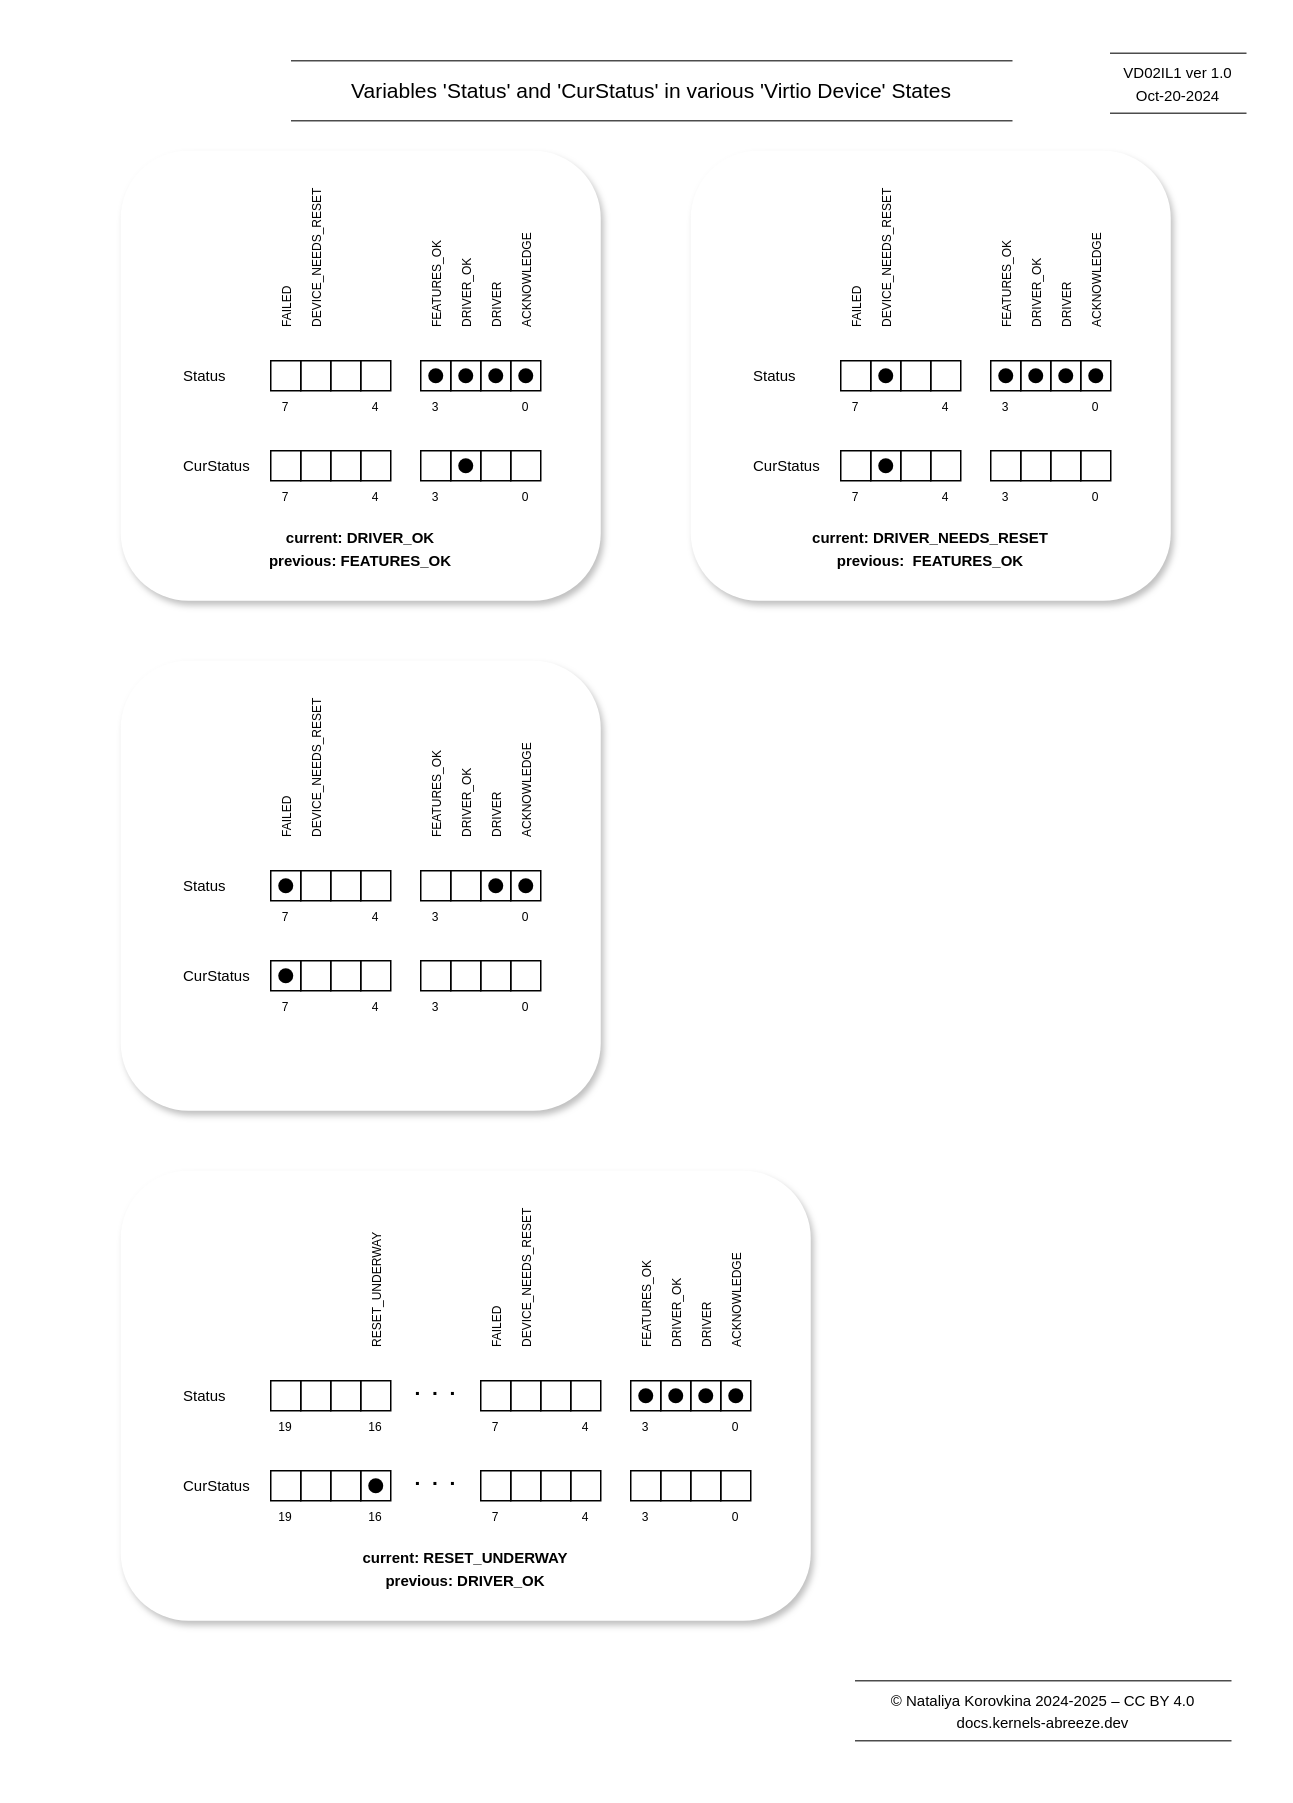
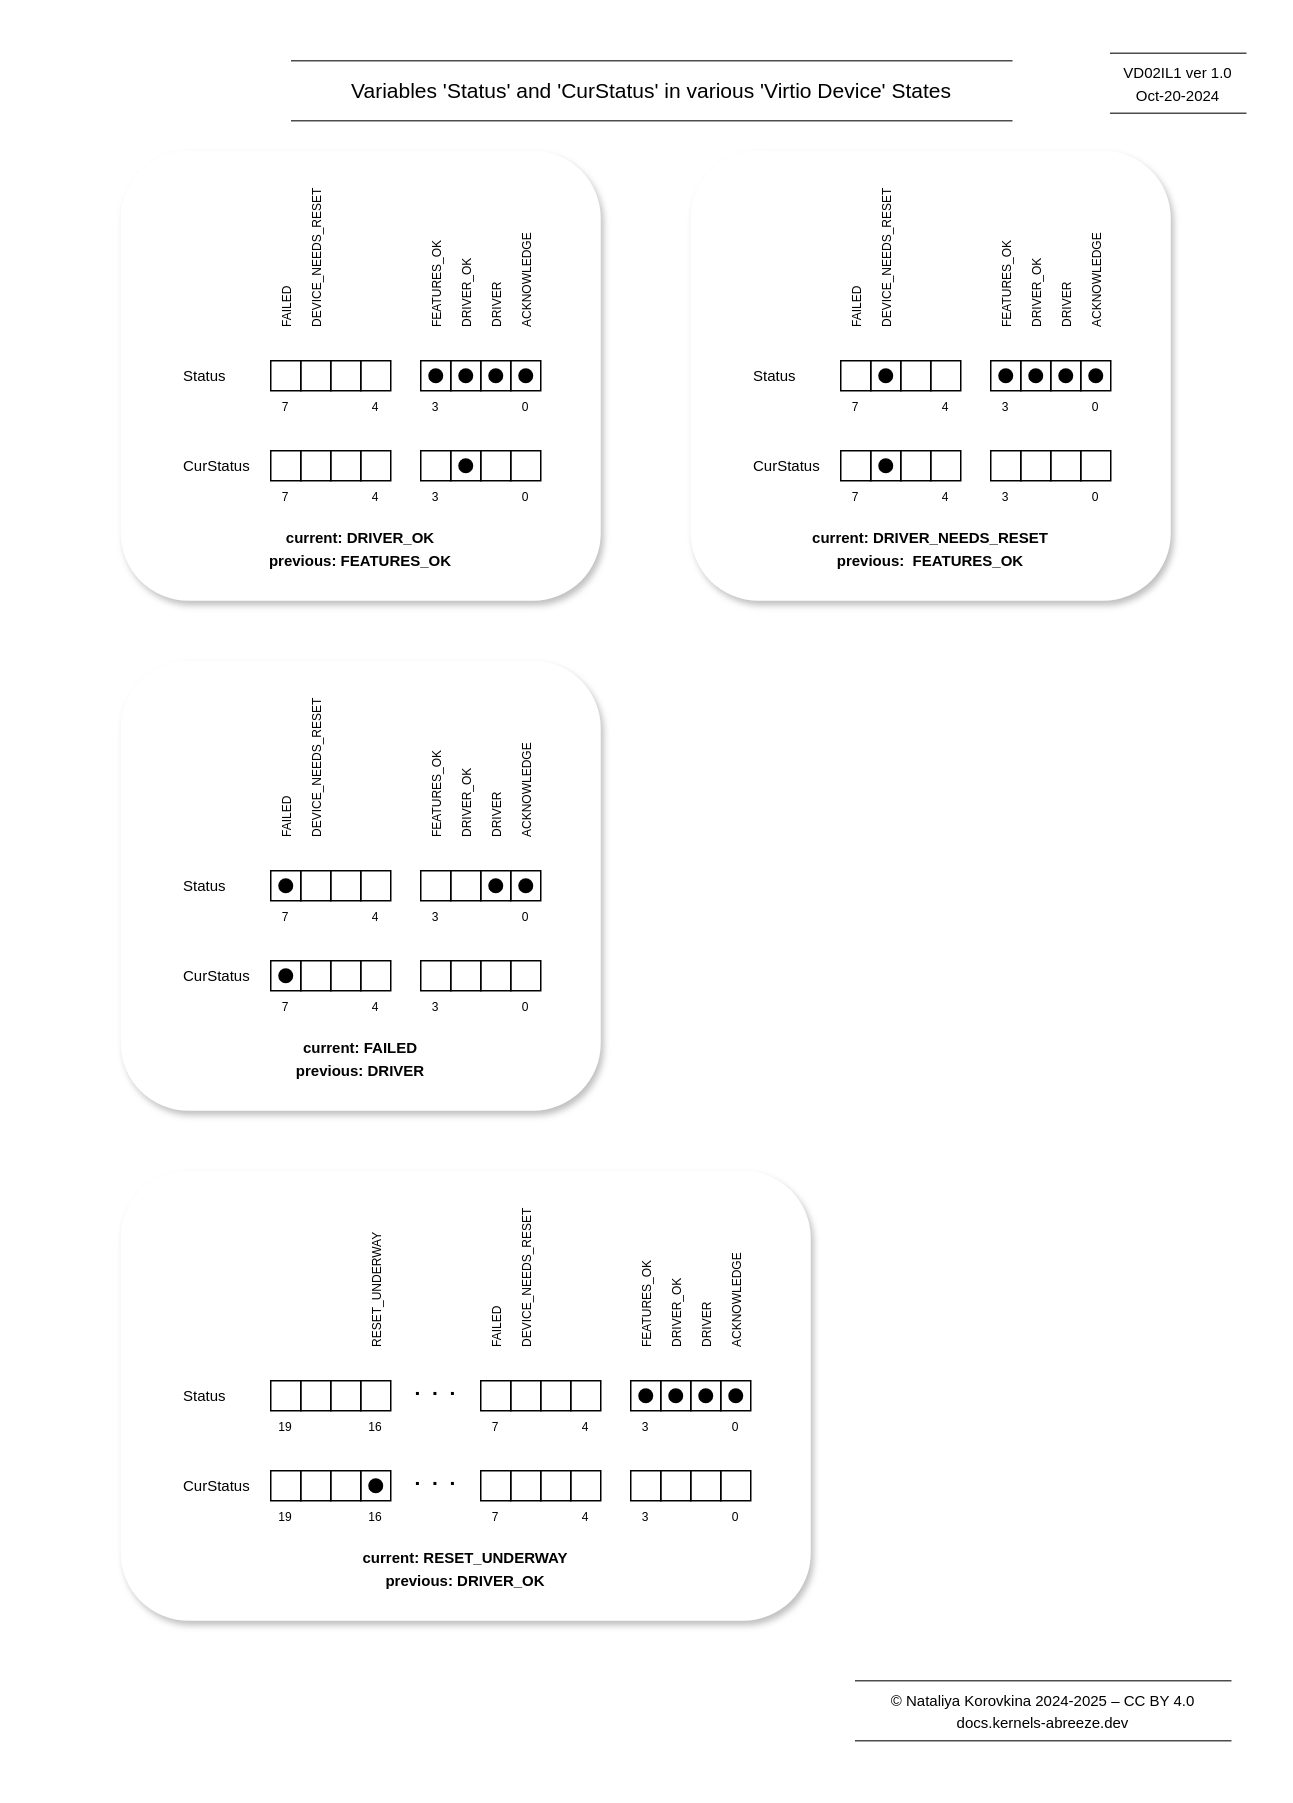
none -> (361, 1058)
